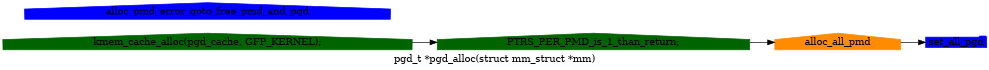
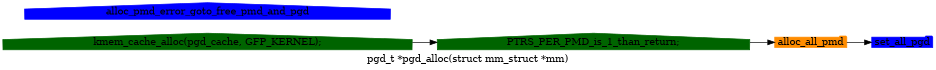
(838, 42) -> (811, 42)
